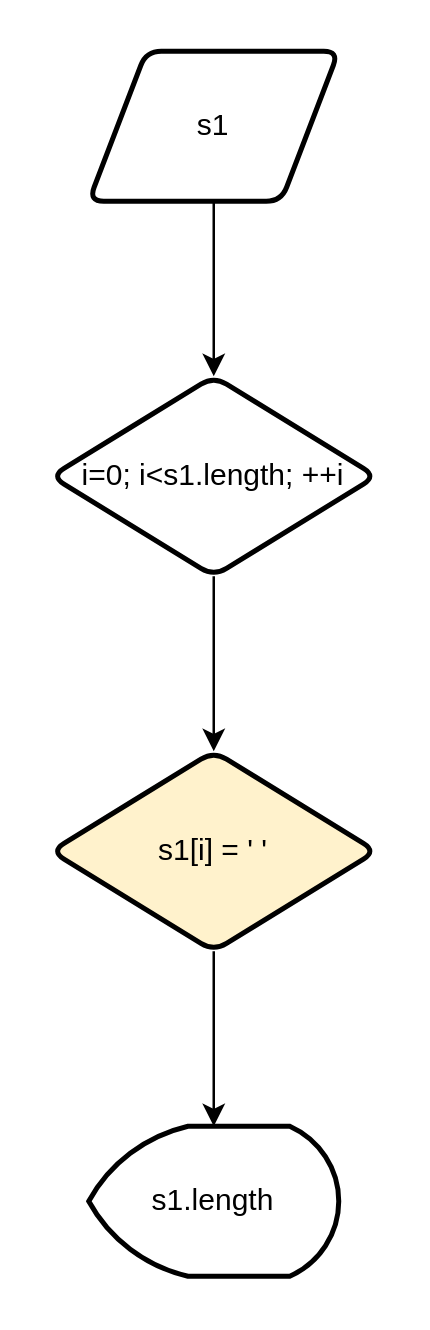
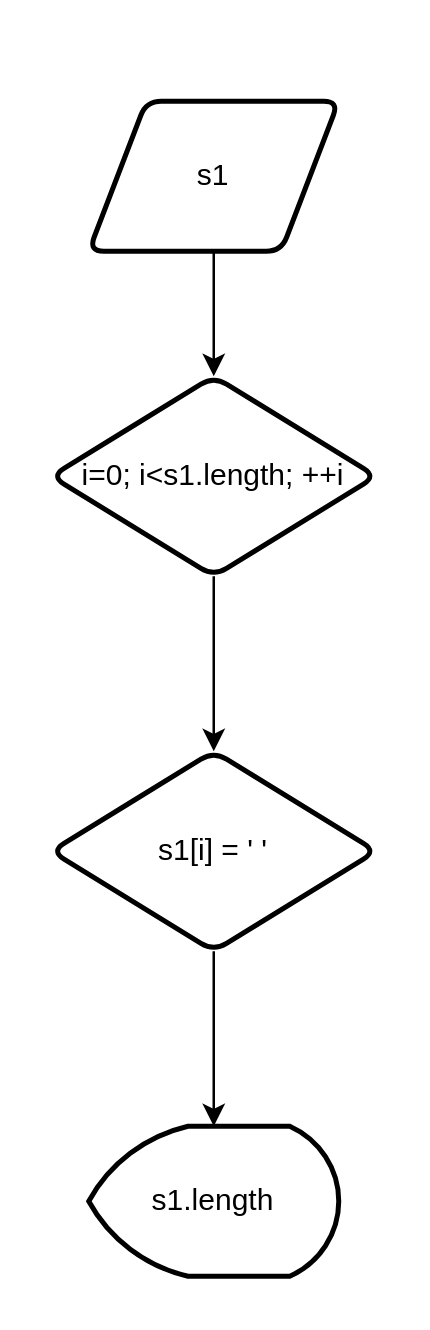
(214, 126) -> (214, 176)
(214, 851) -> (214, 851)
